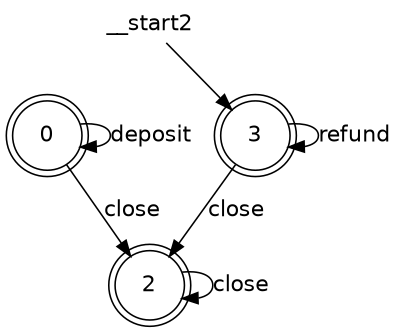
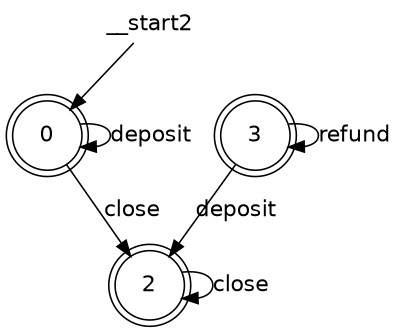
(193, 70) -> (108, 70)
(236, 210) -> (236, 210)
